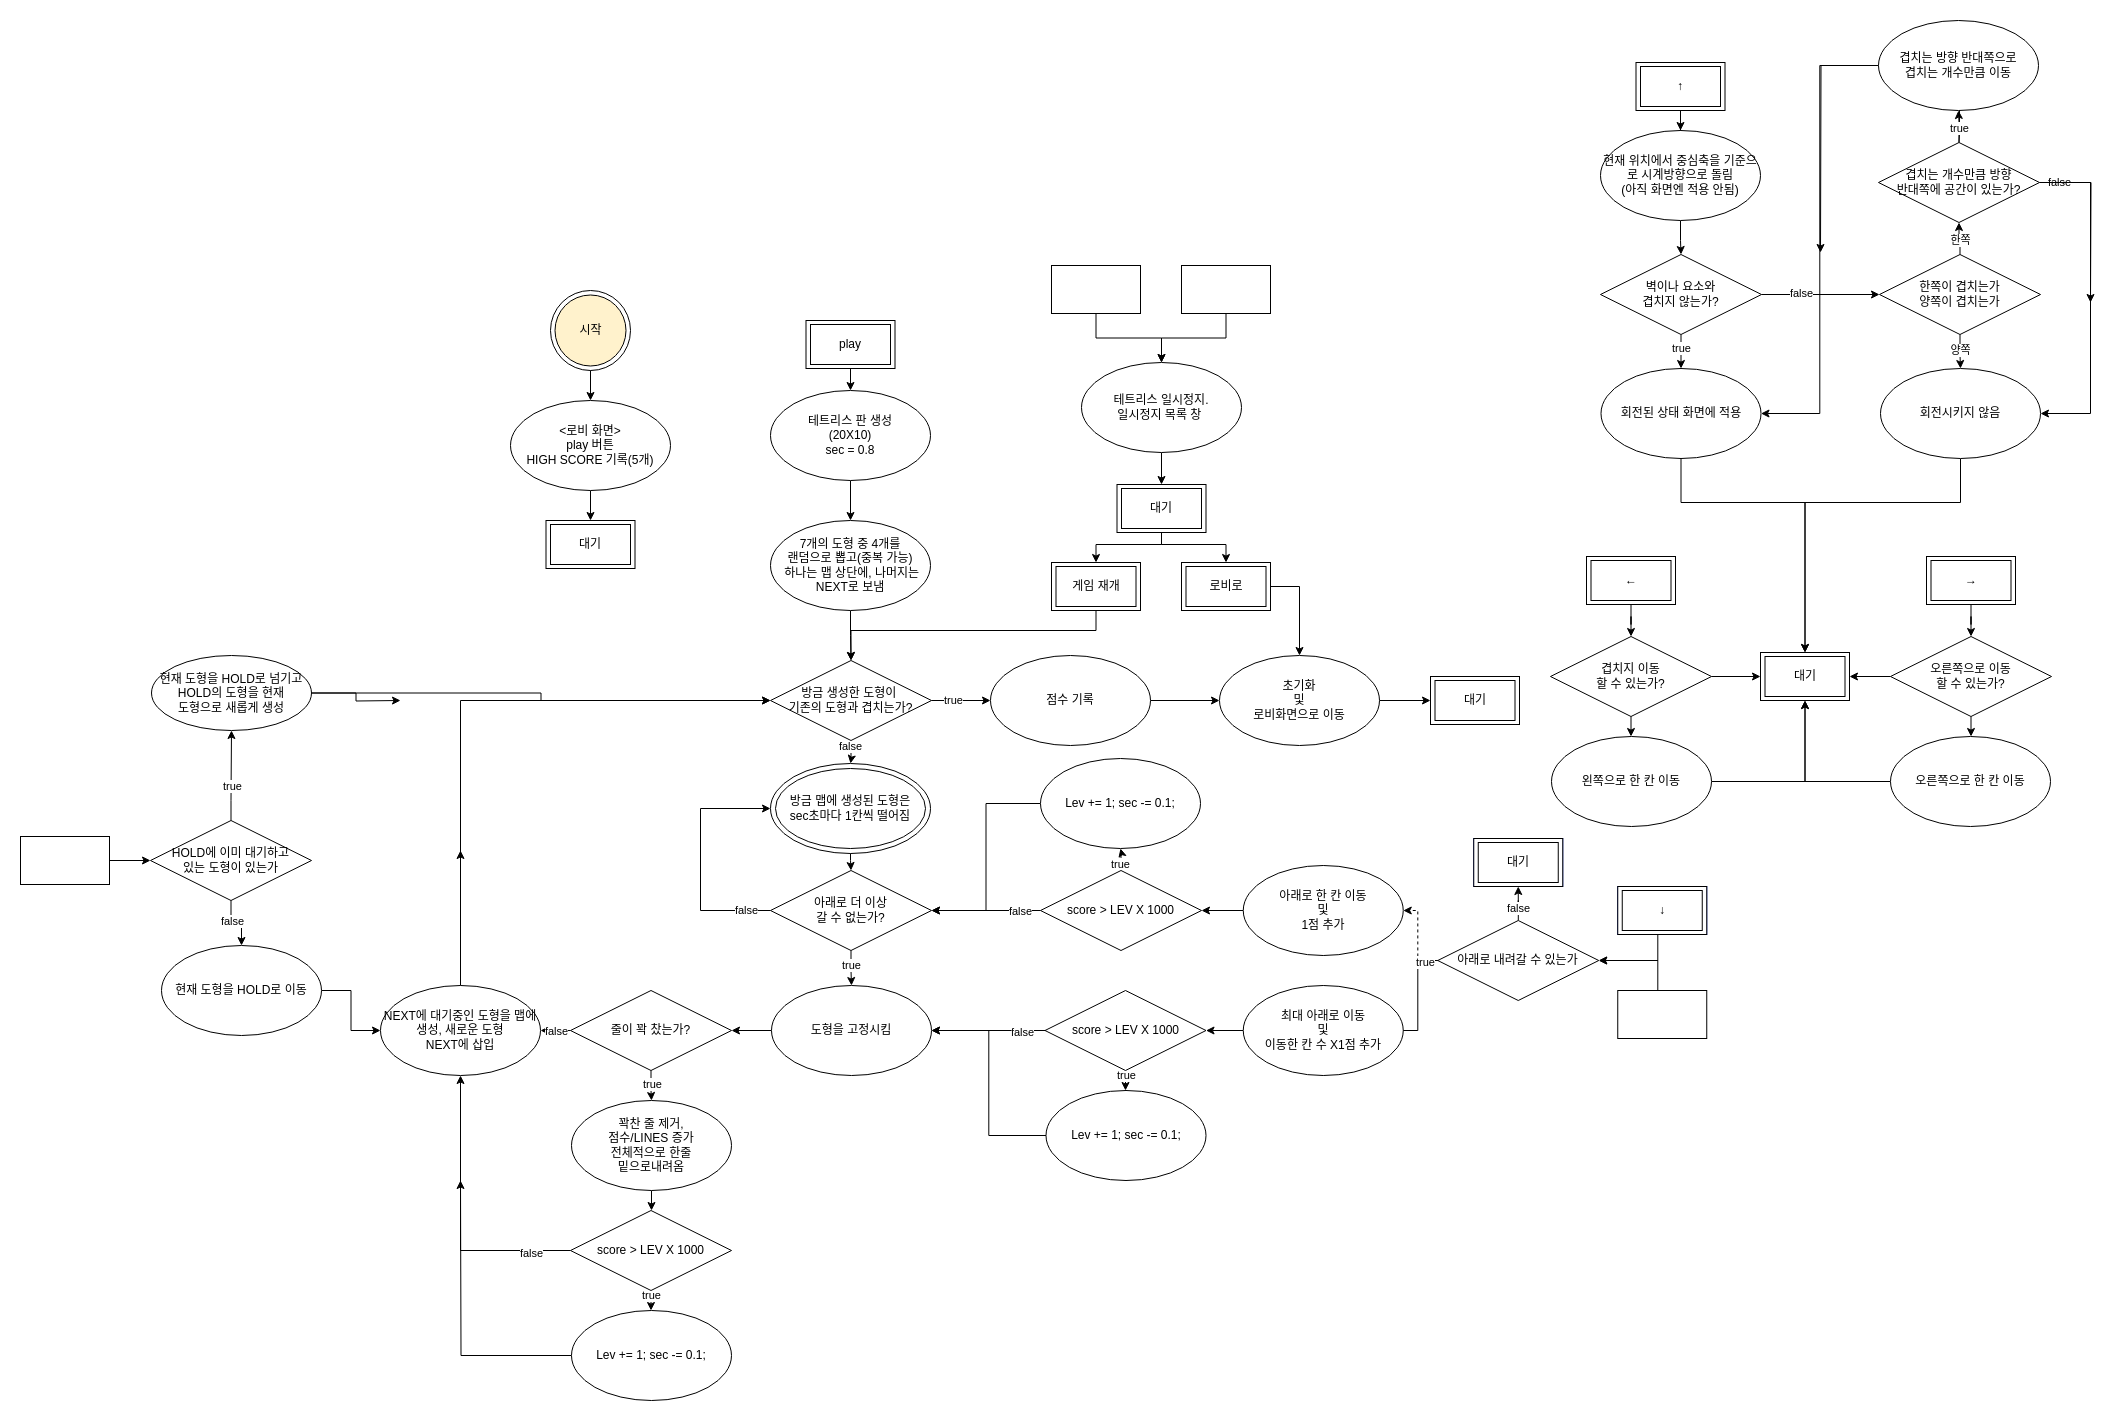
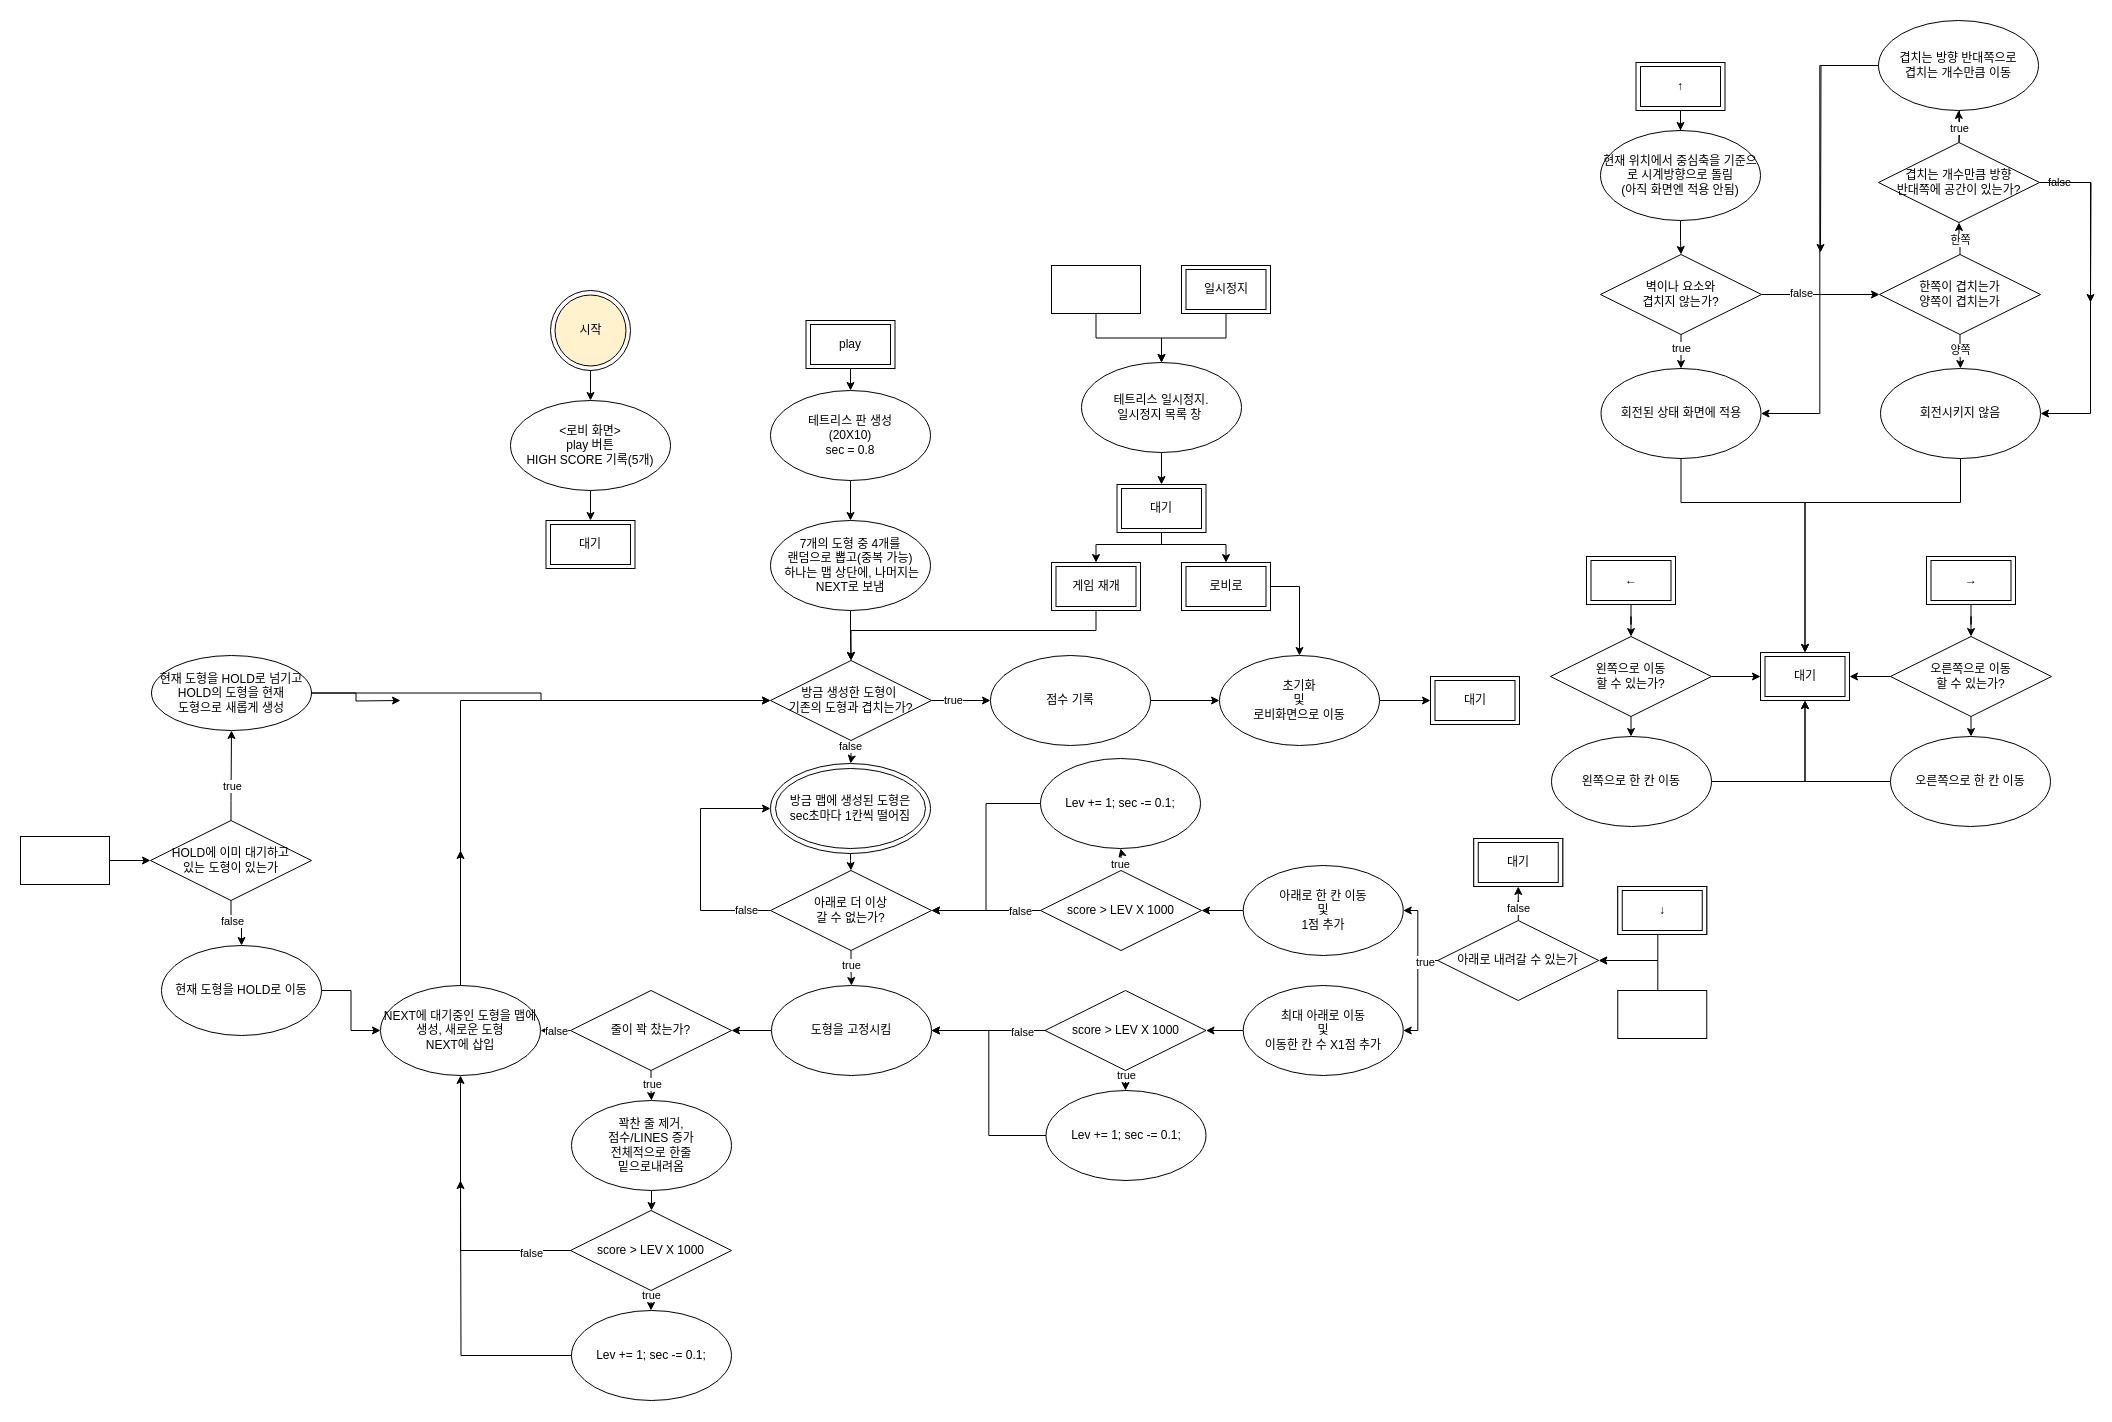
none -> (1226, 290)
(1631, 677) -> (1631, 677)
(1418, 929) -> (1418, 929)
(1407, 1031) -> (1411, 1031)
